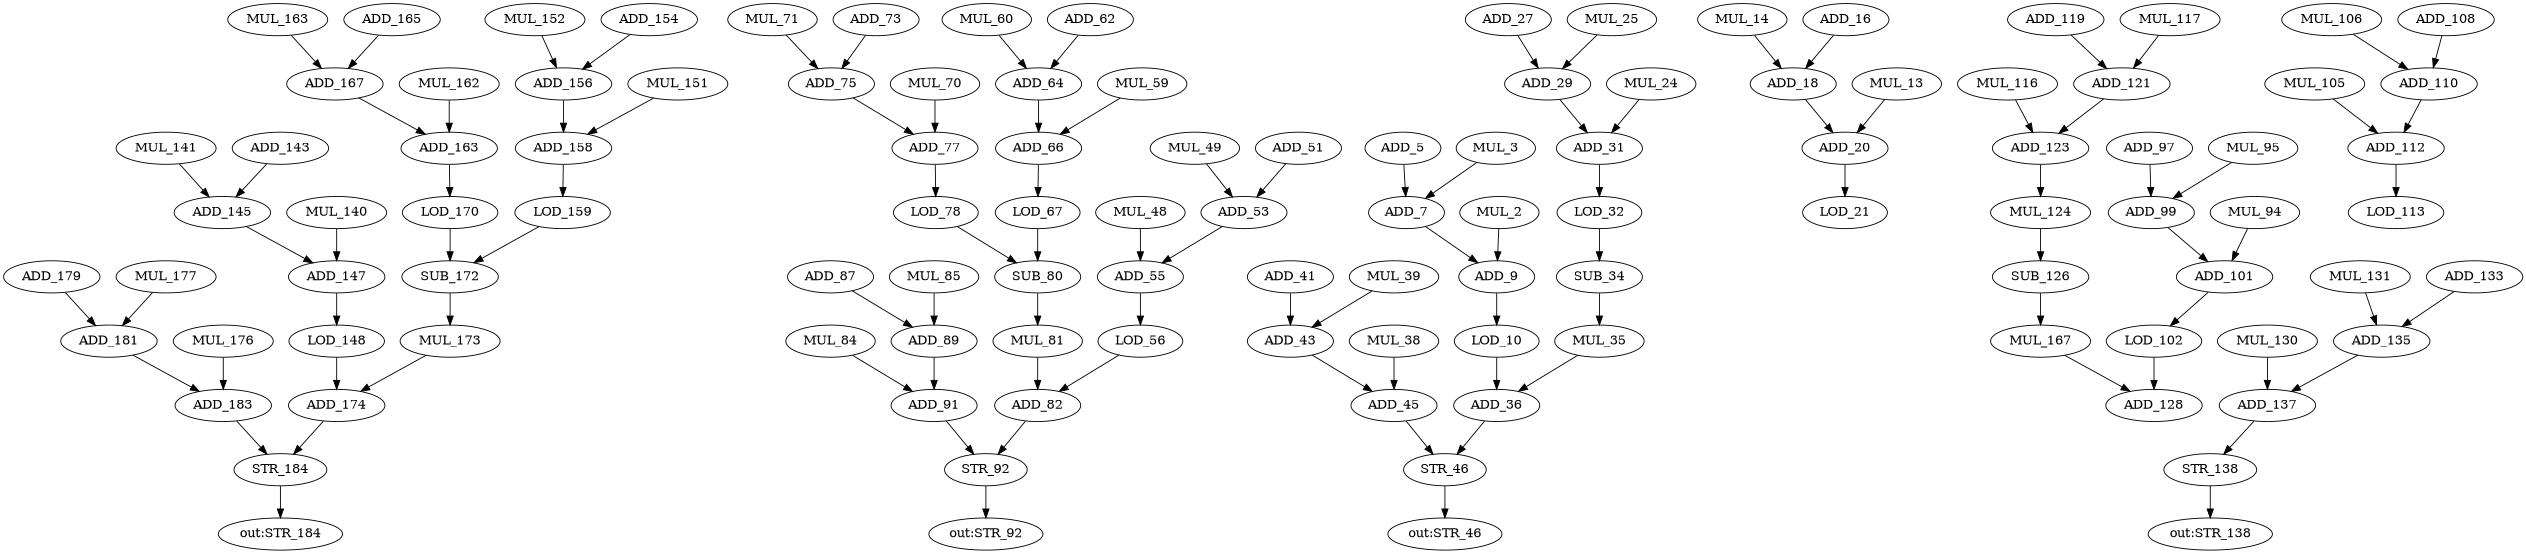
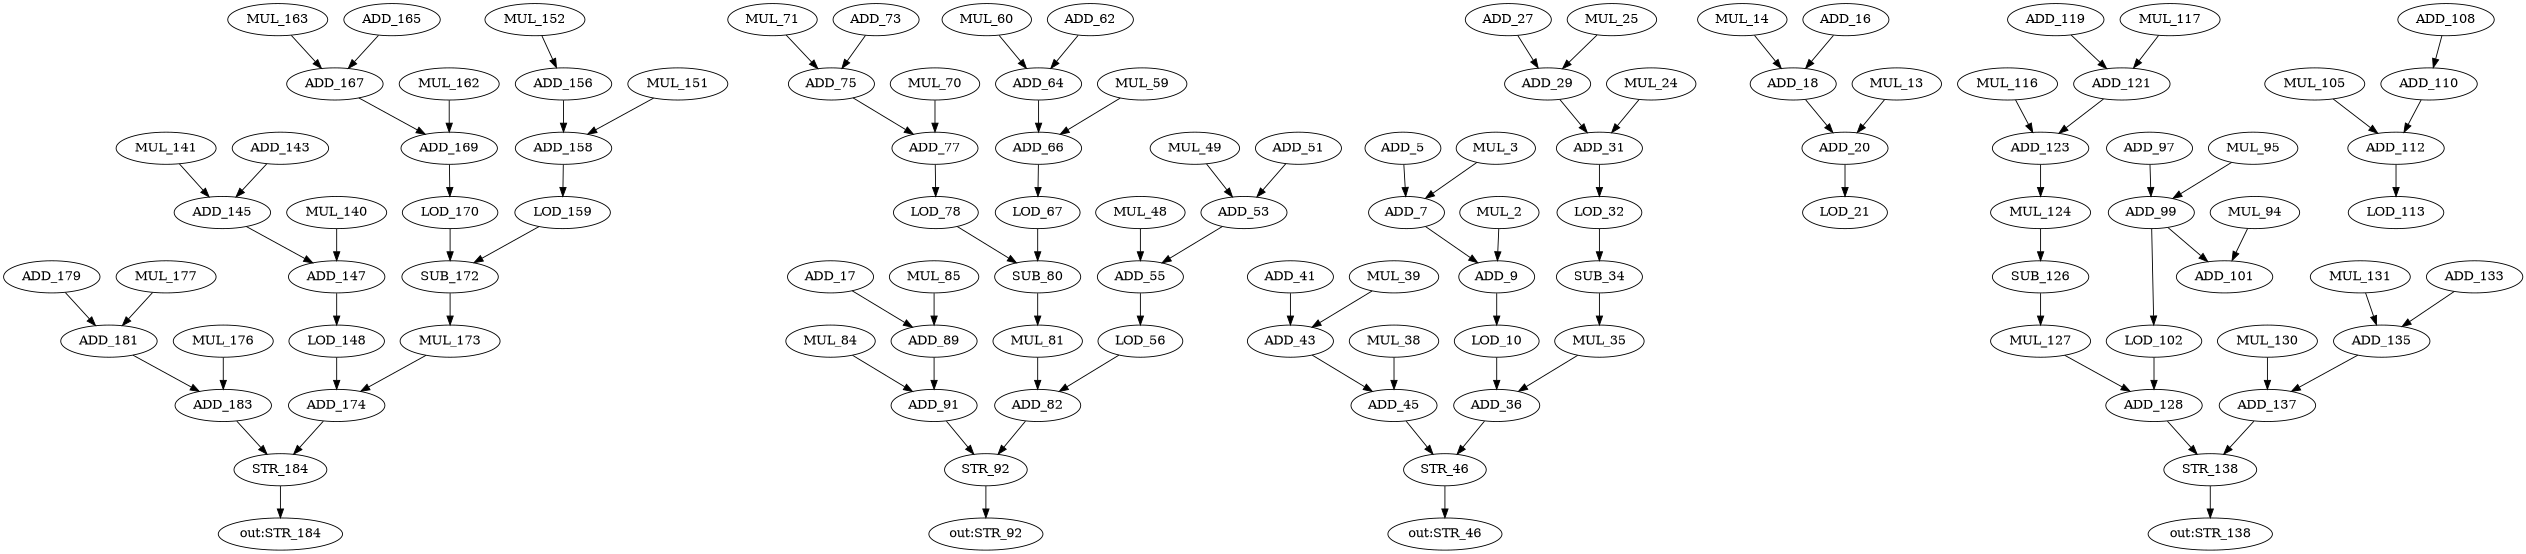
(649, 20) -> none
(2332, 20) -> none
(449, 148) -> (449, 148)
(831, 277) -> (831, 277)
(2193, 306) -> (2153, 272)
(2041, 341) -> (2041, 341)
none -> (2179, 434)
